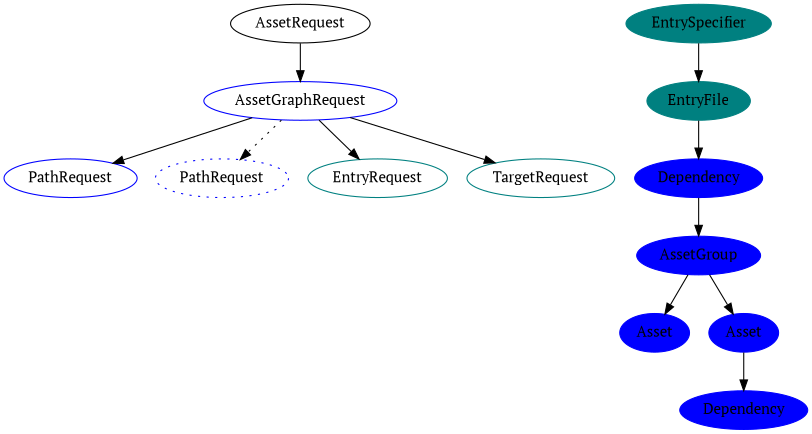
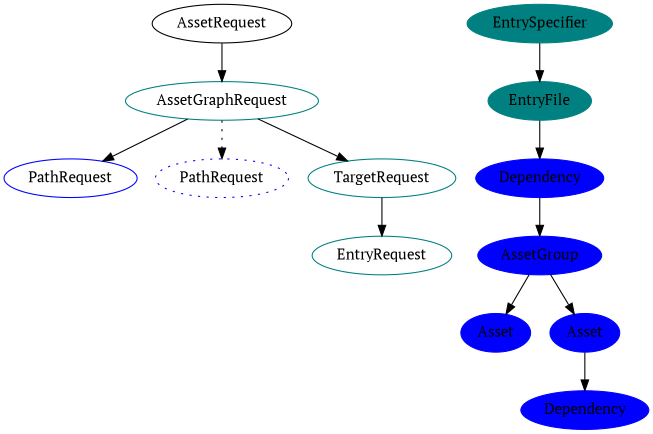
(300, 101) -> (222, 101)
(335, 136) -> (382, 212)
